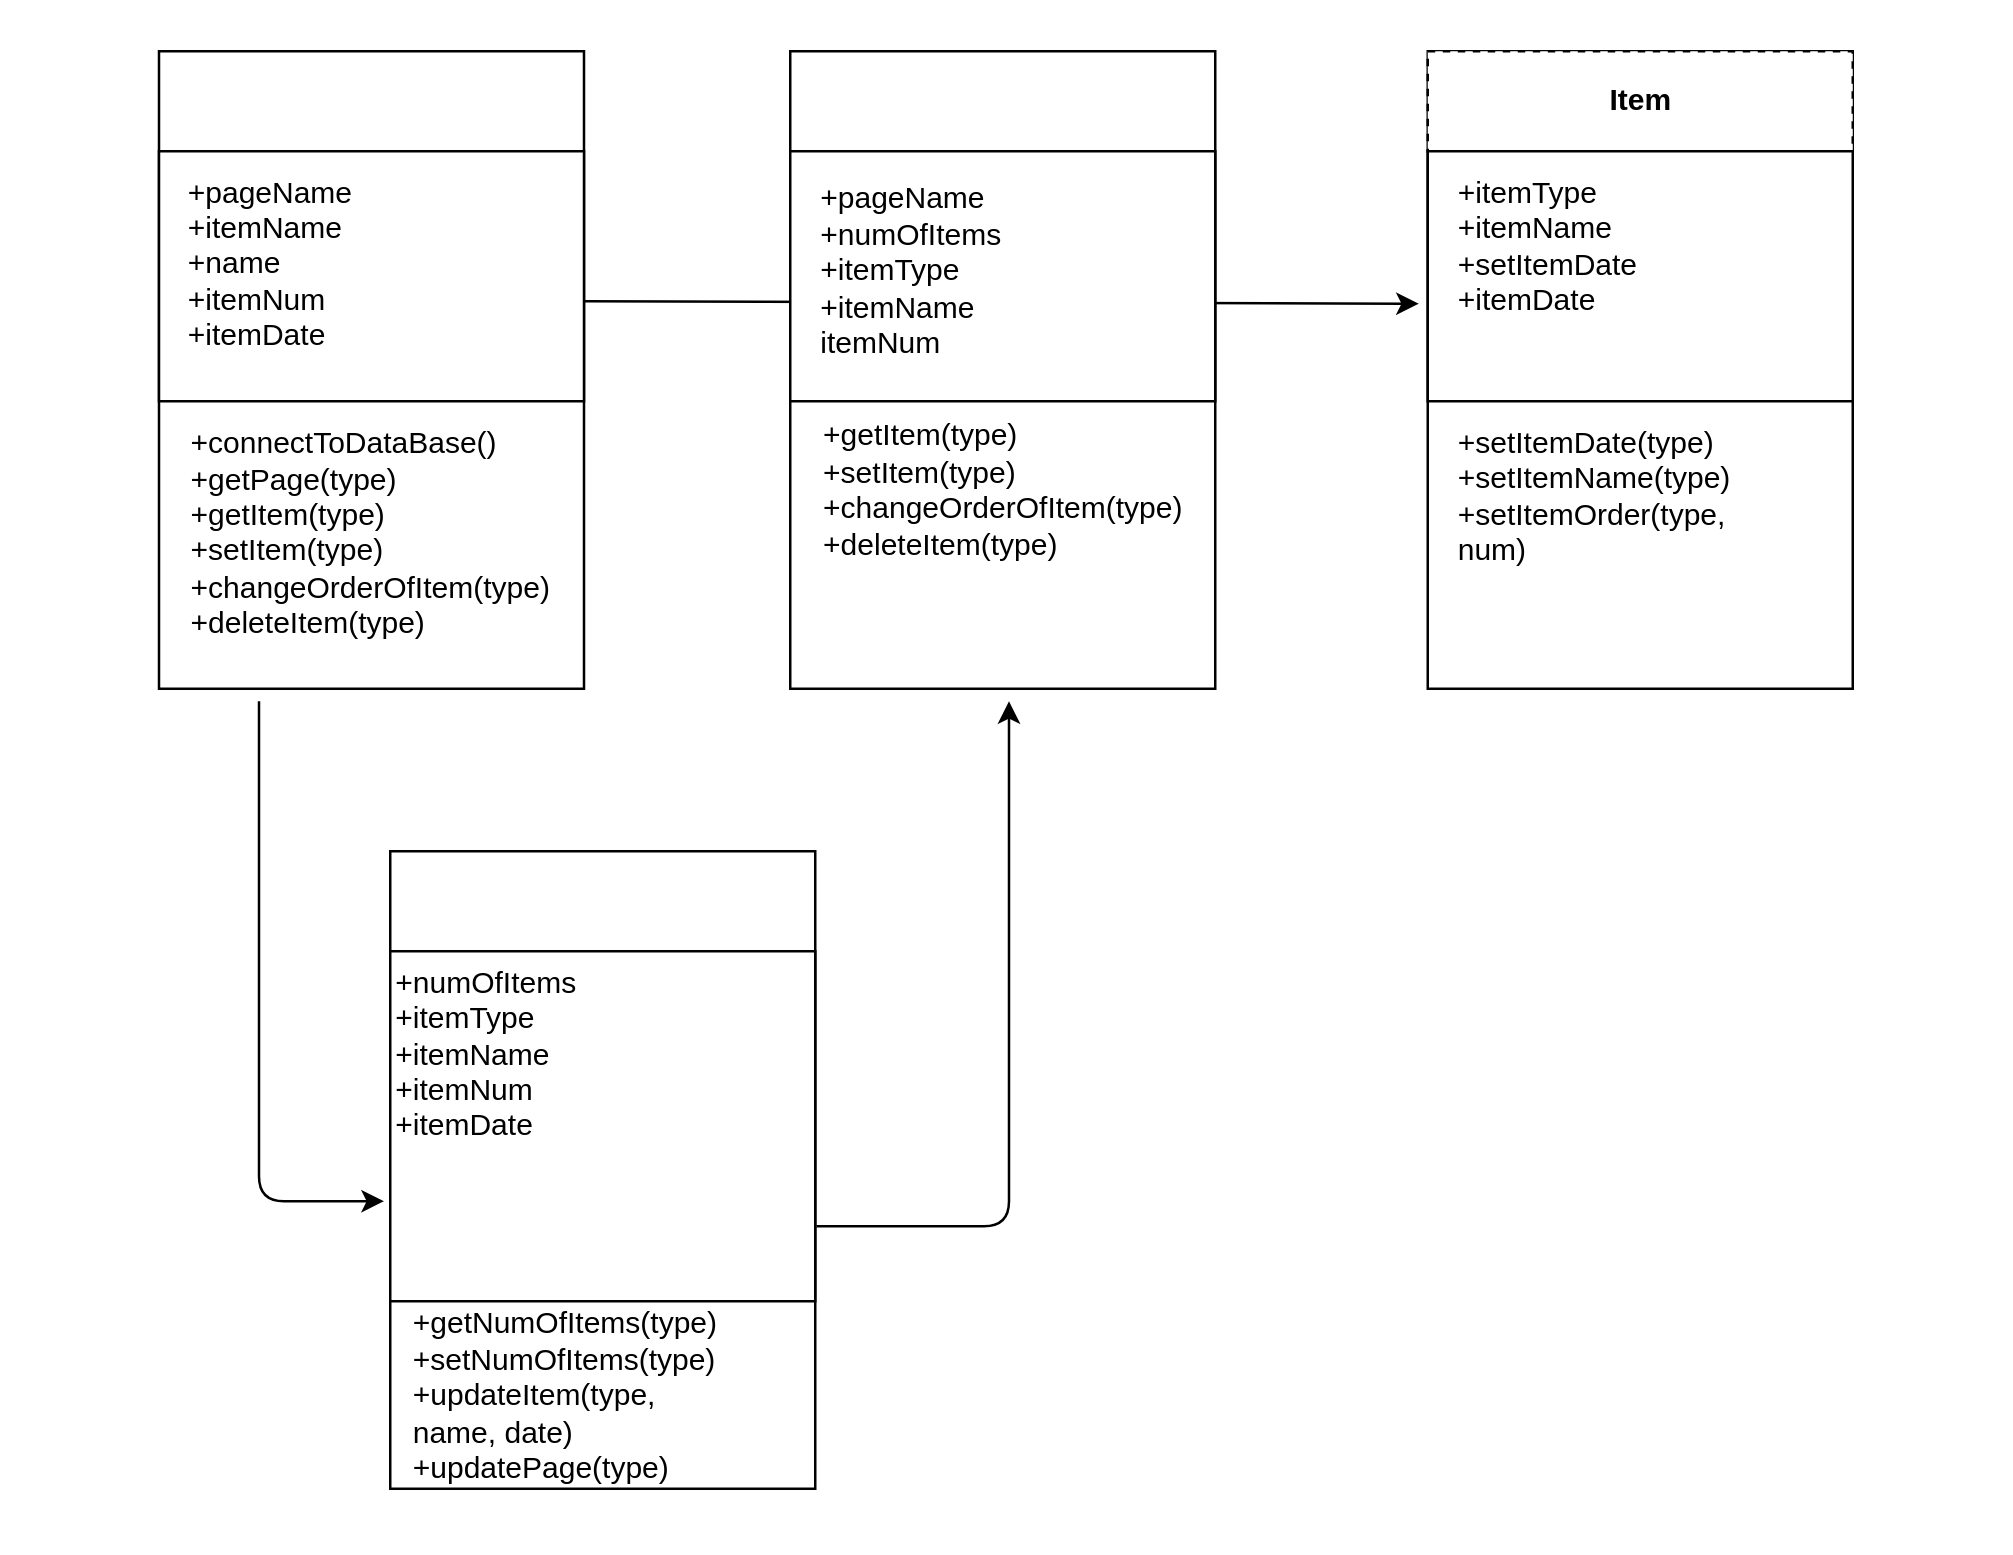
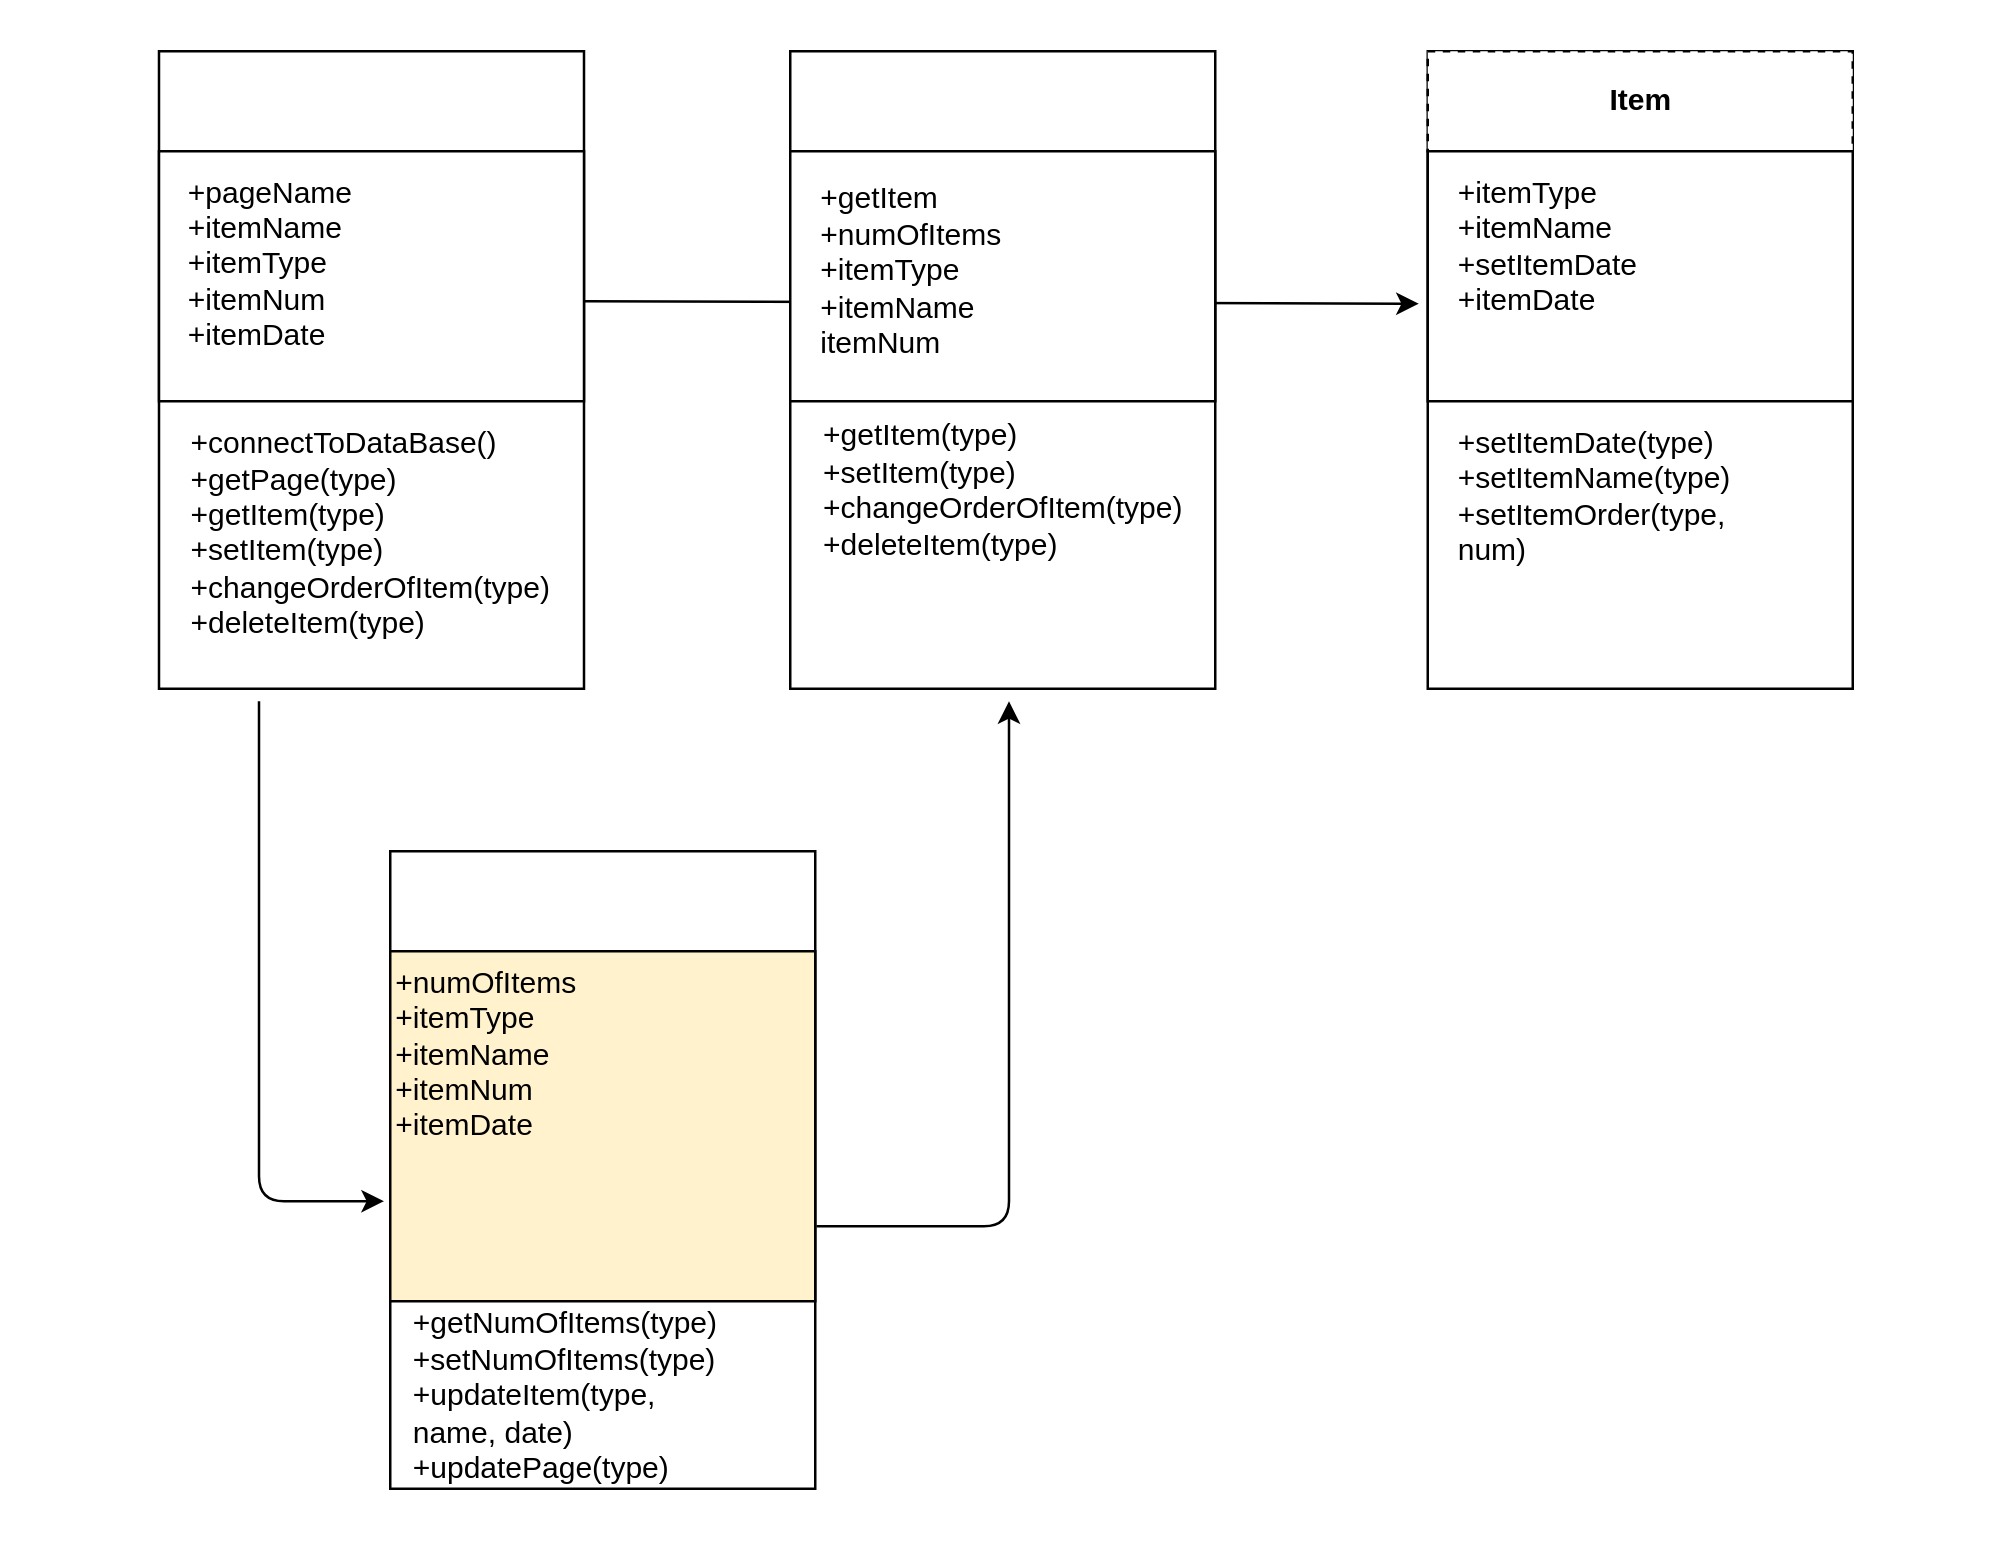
(264, 264) -> (264, 264)
(914, 289) -> (914, 289)
(603, 1126) -> (603, 1126)
